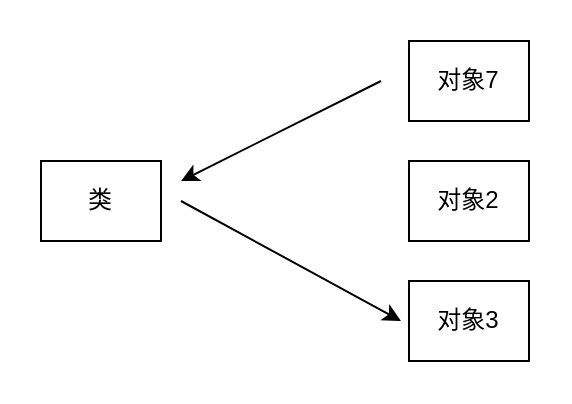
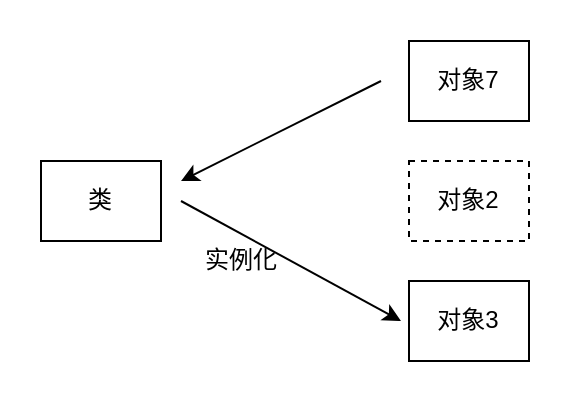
(469, 201) -> (469, 201)
none -> (241, 261)
